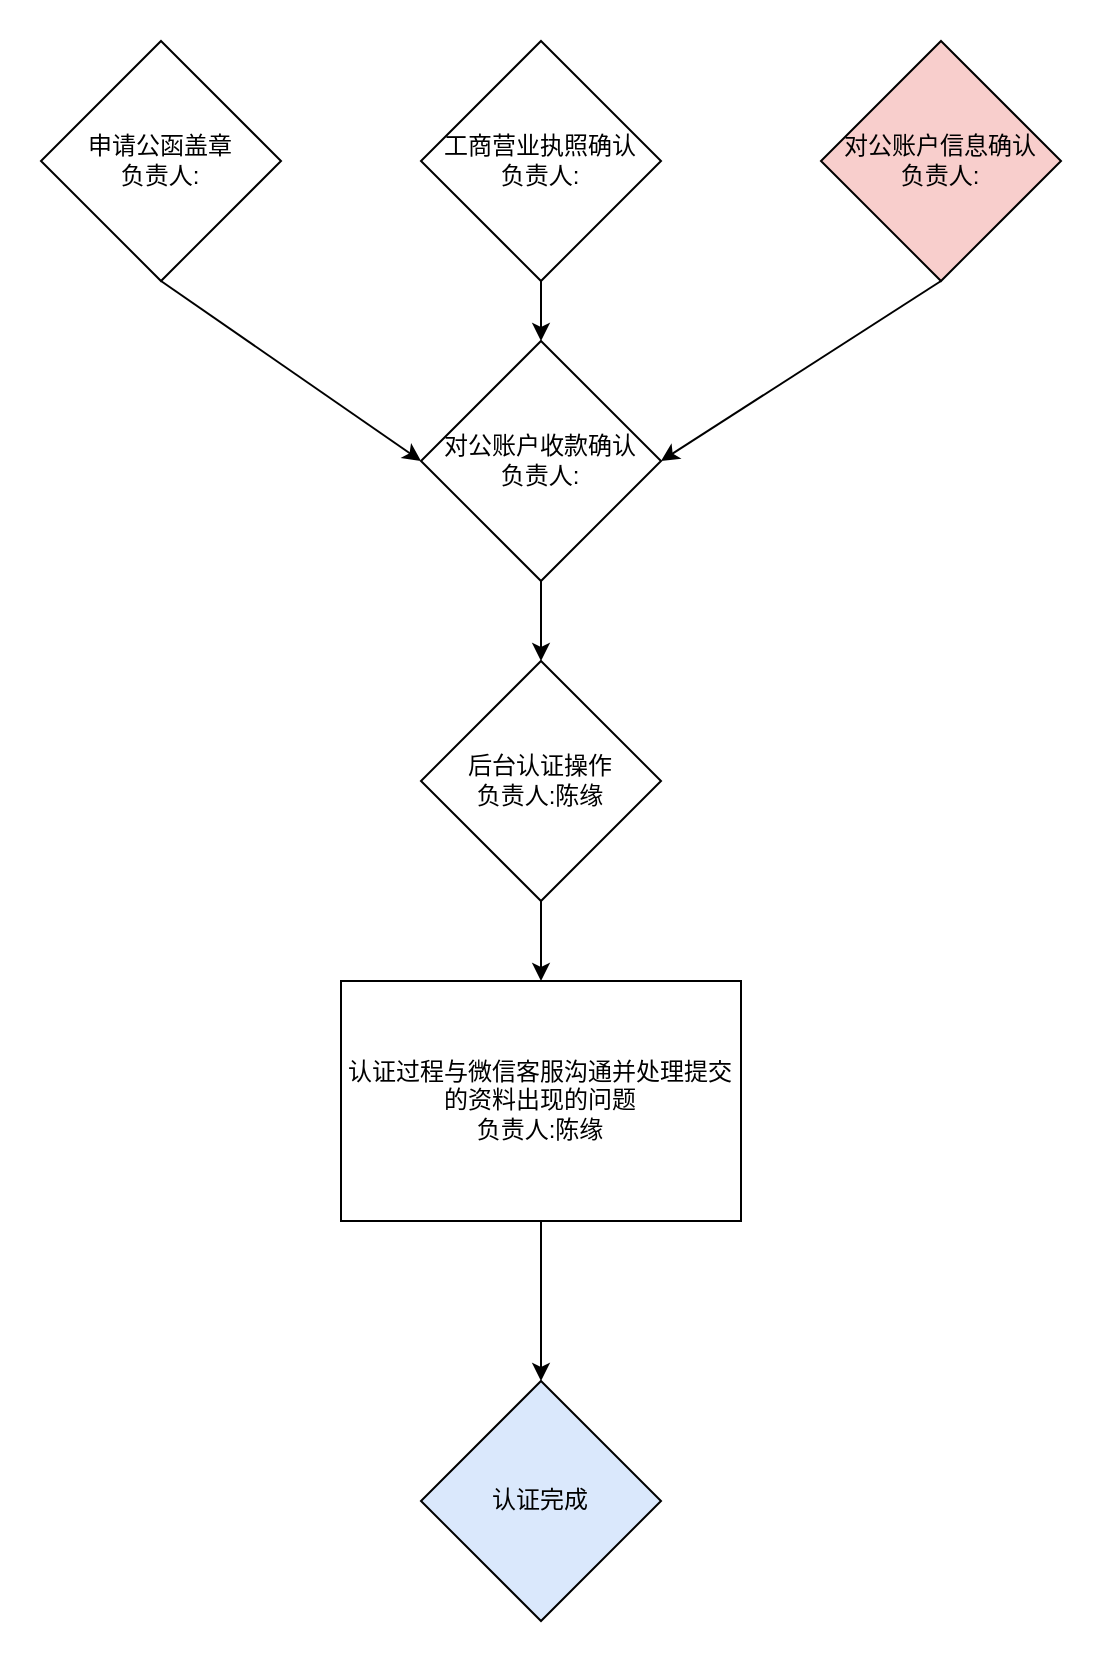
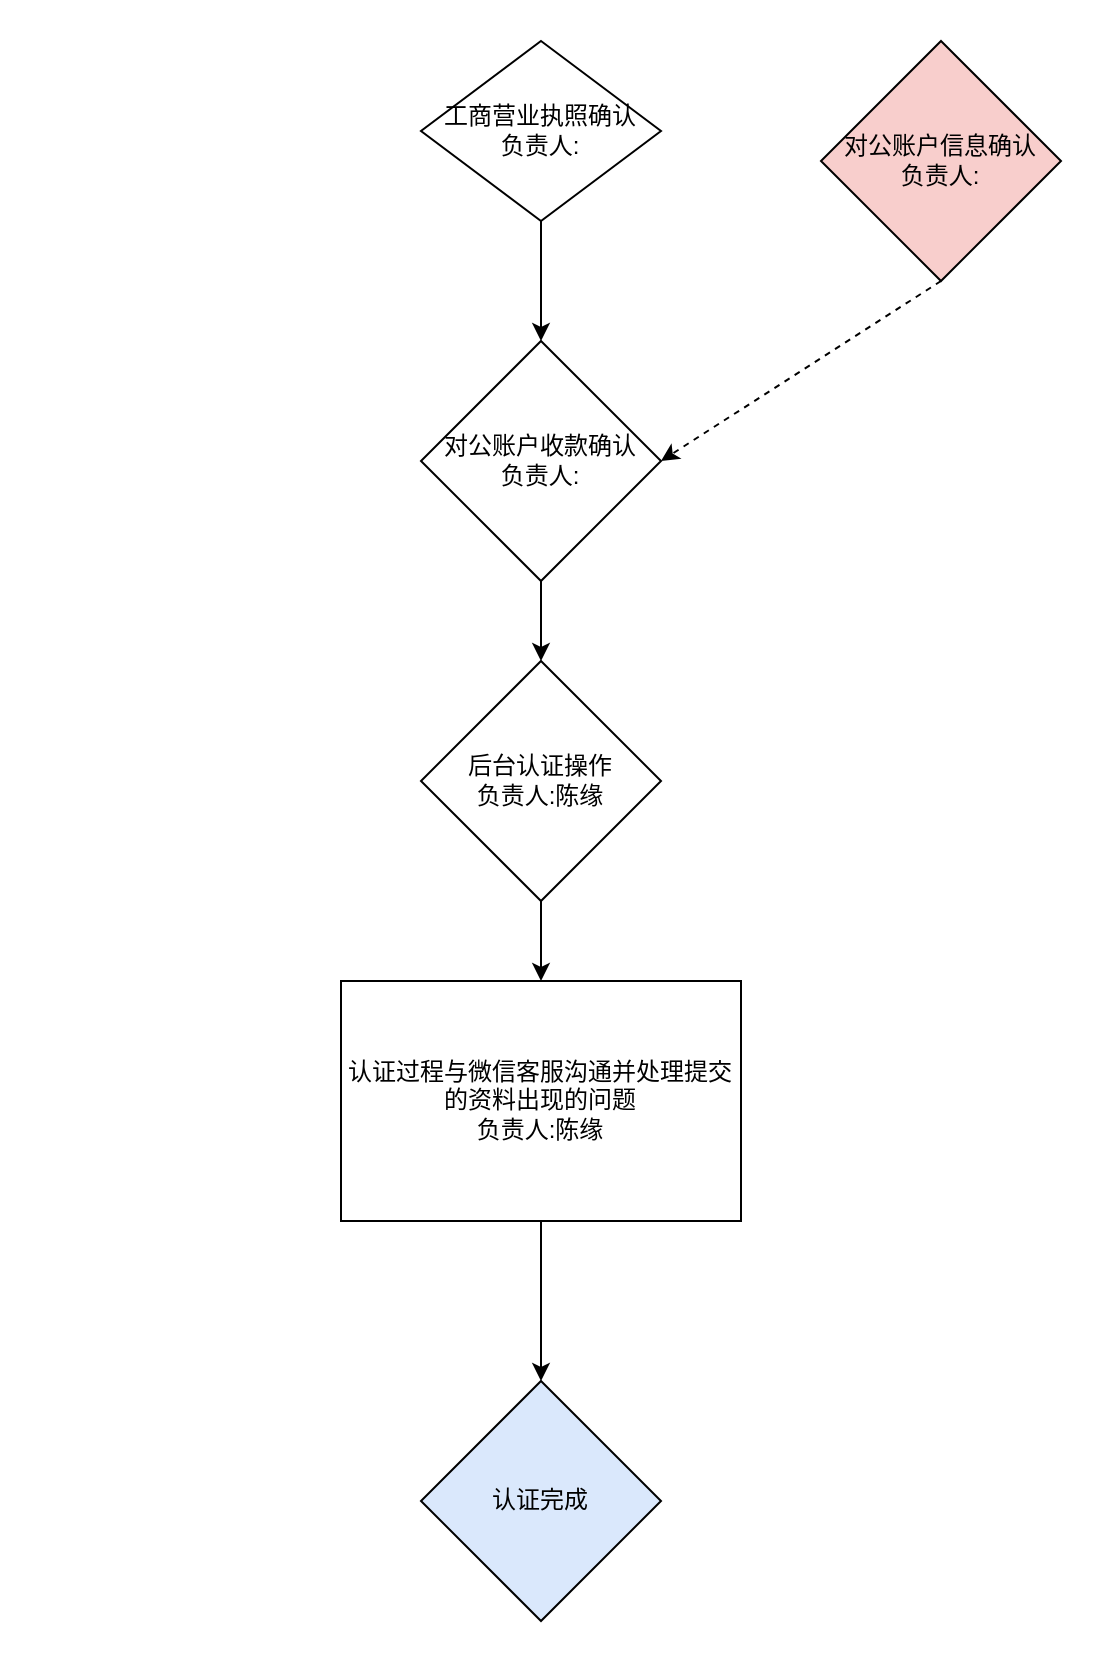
(161, 161) -> none
(541, 161) -> (541, 131)
(285, 367) -> none
(805, 369) -> (805, 369)
